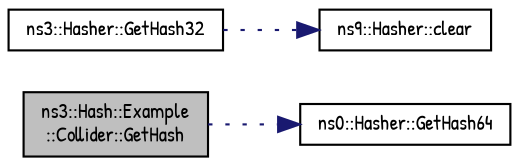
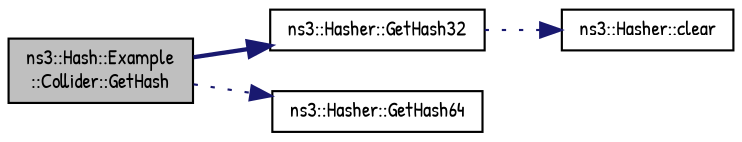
(405, 30) -> (648, 30)
none -> (221, 53)
(405, 124) -> (377, 112)
